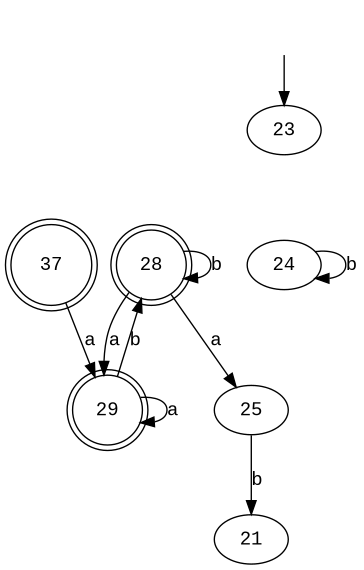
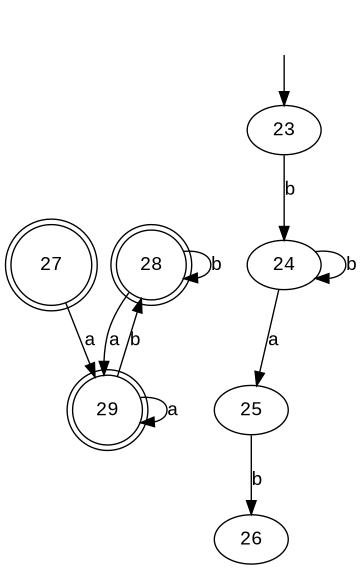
none -> (284, 191)
(51, 265) -> (51, 265)
(200, 335) -> (269, 331)
(251, 539) -> (251, 539)
